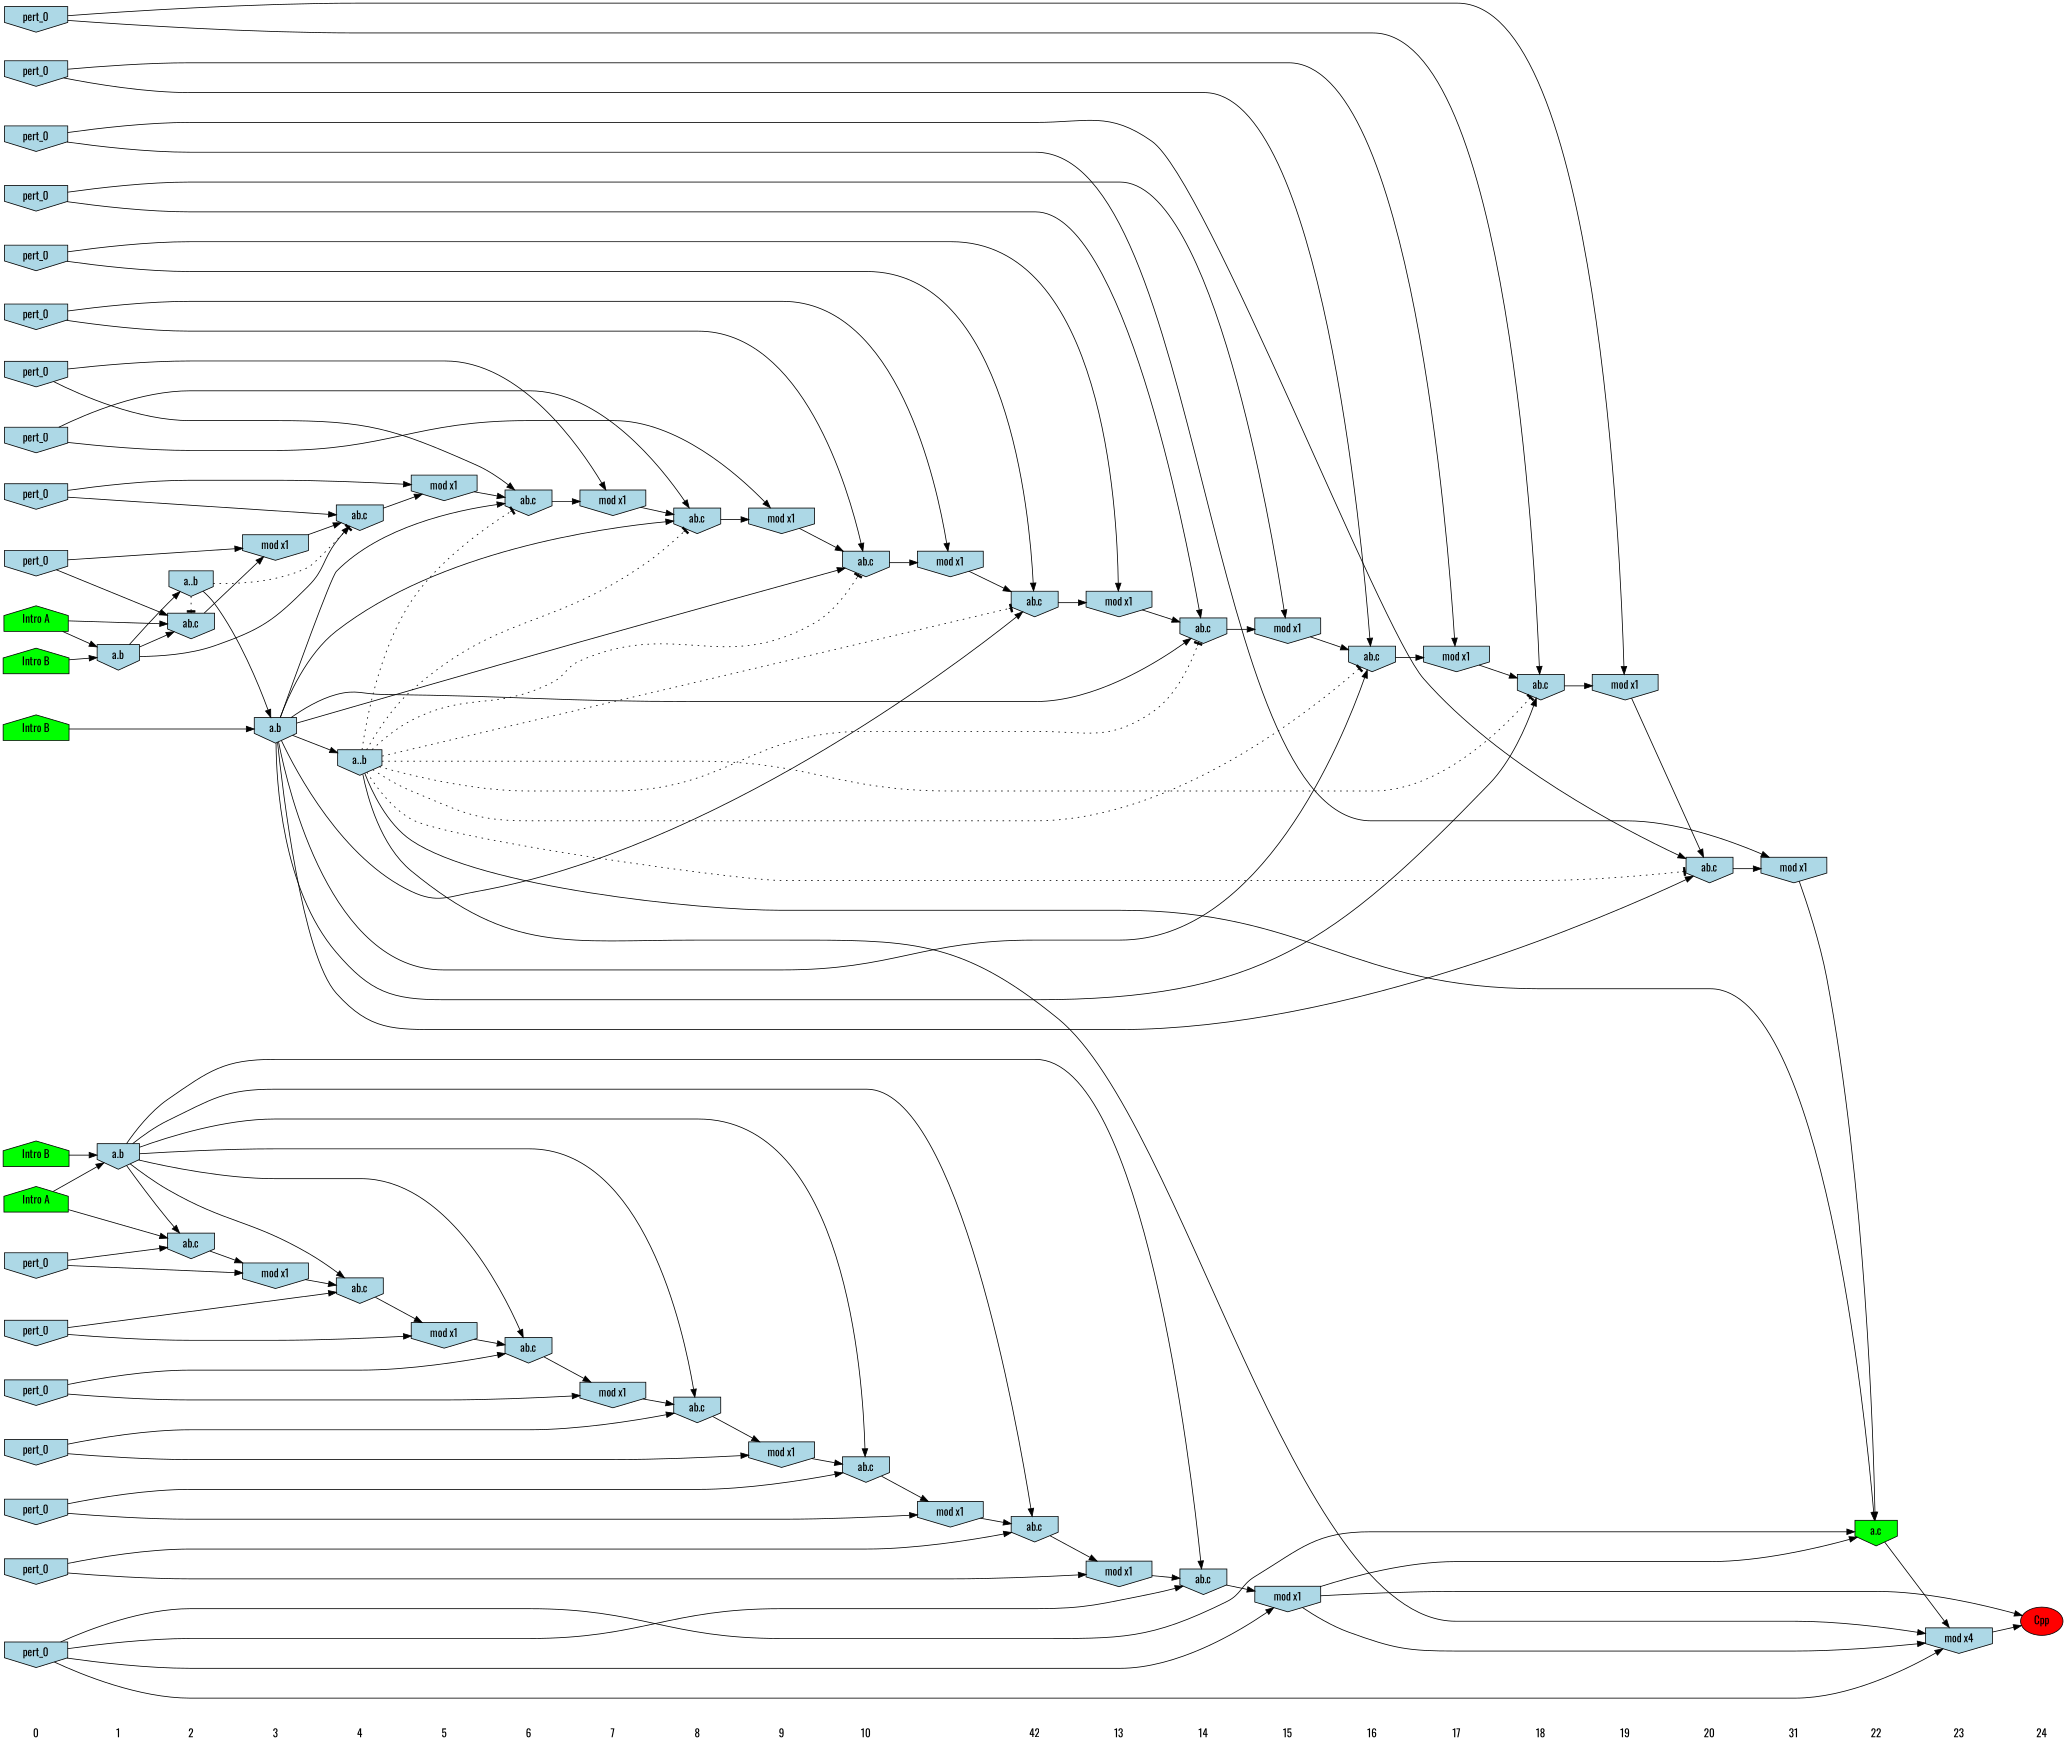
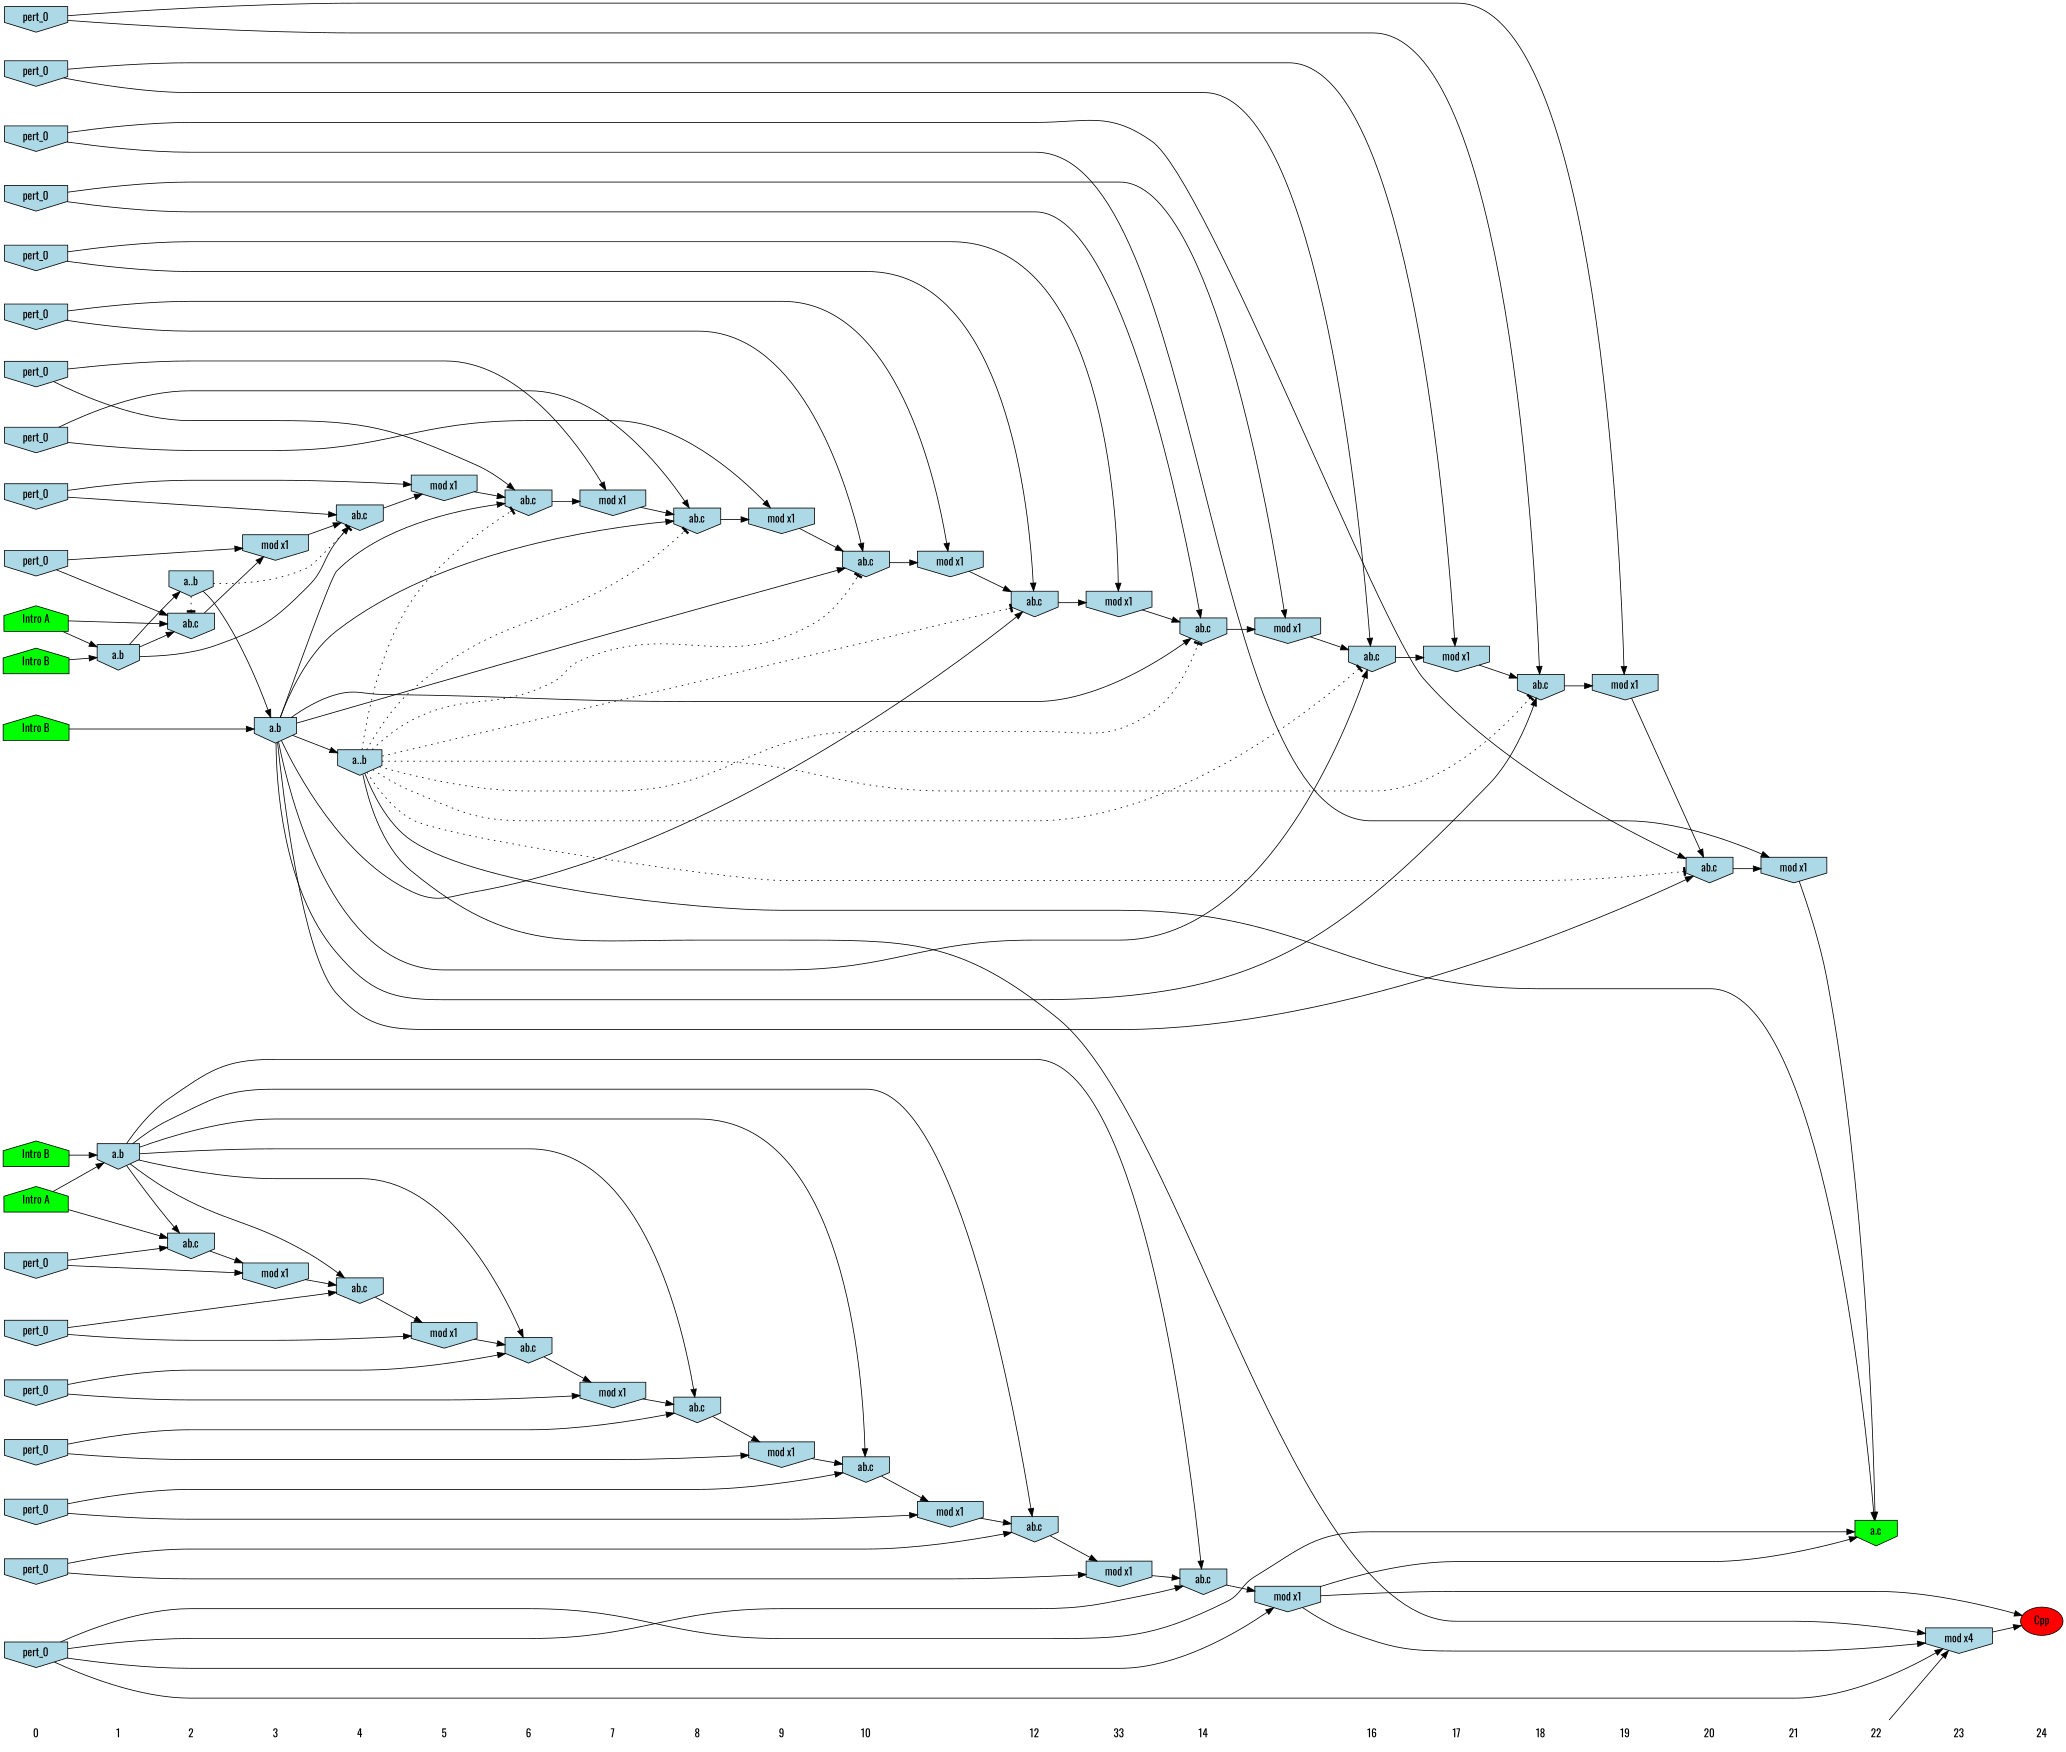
(1914, 1582) -> (1916, 1688)
(1035, 1734) -> (1035, 1734)
(1119, 1734) -> (1119, 1734)
(1288, 1734) -> none
(1794, 1734) -> (1794, 1734)
